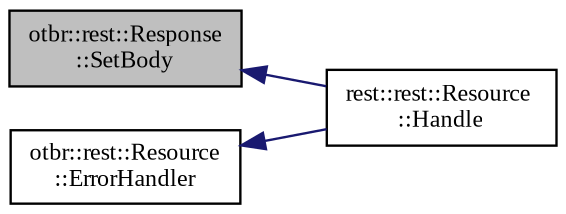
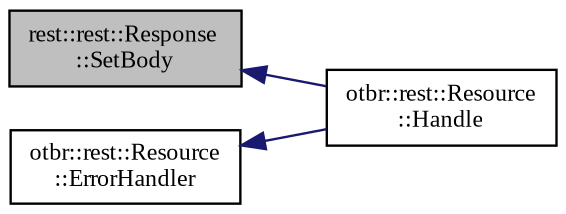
(126, 49) -> (126, 49)
(442, 108) -> (442, 108)
